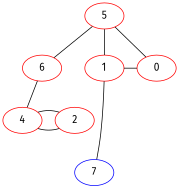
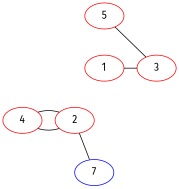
(104, 42) -> none
(42, 68) -> none
(157, 68) -> (157, 68)
(102, 121) -> (84, 146)
